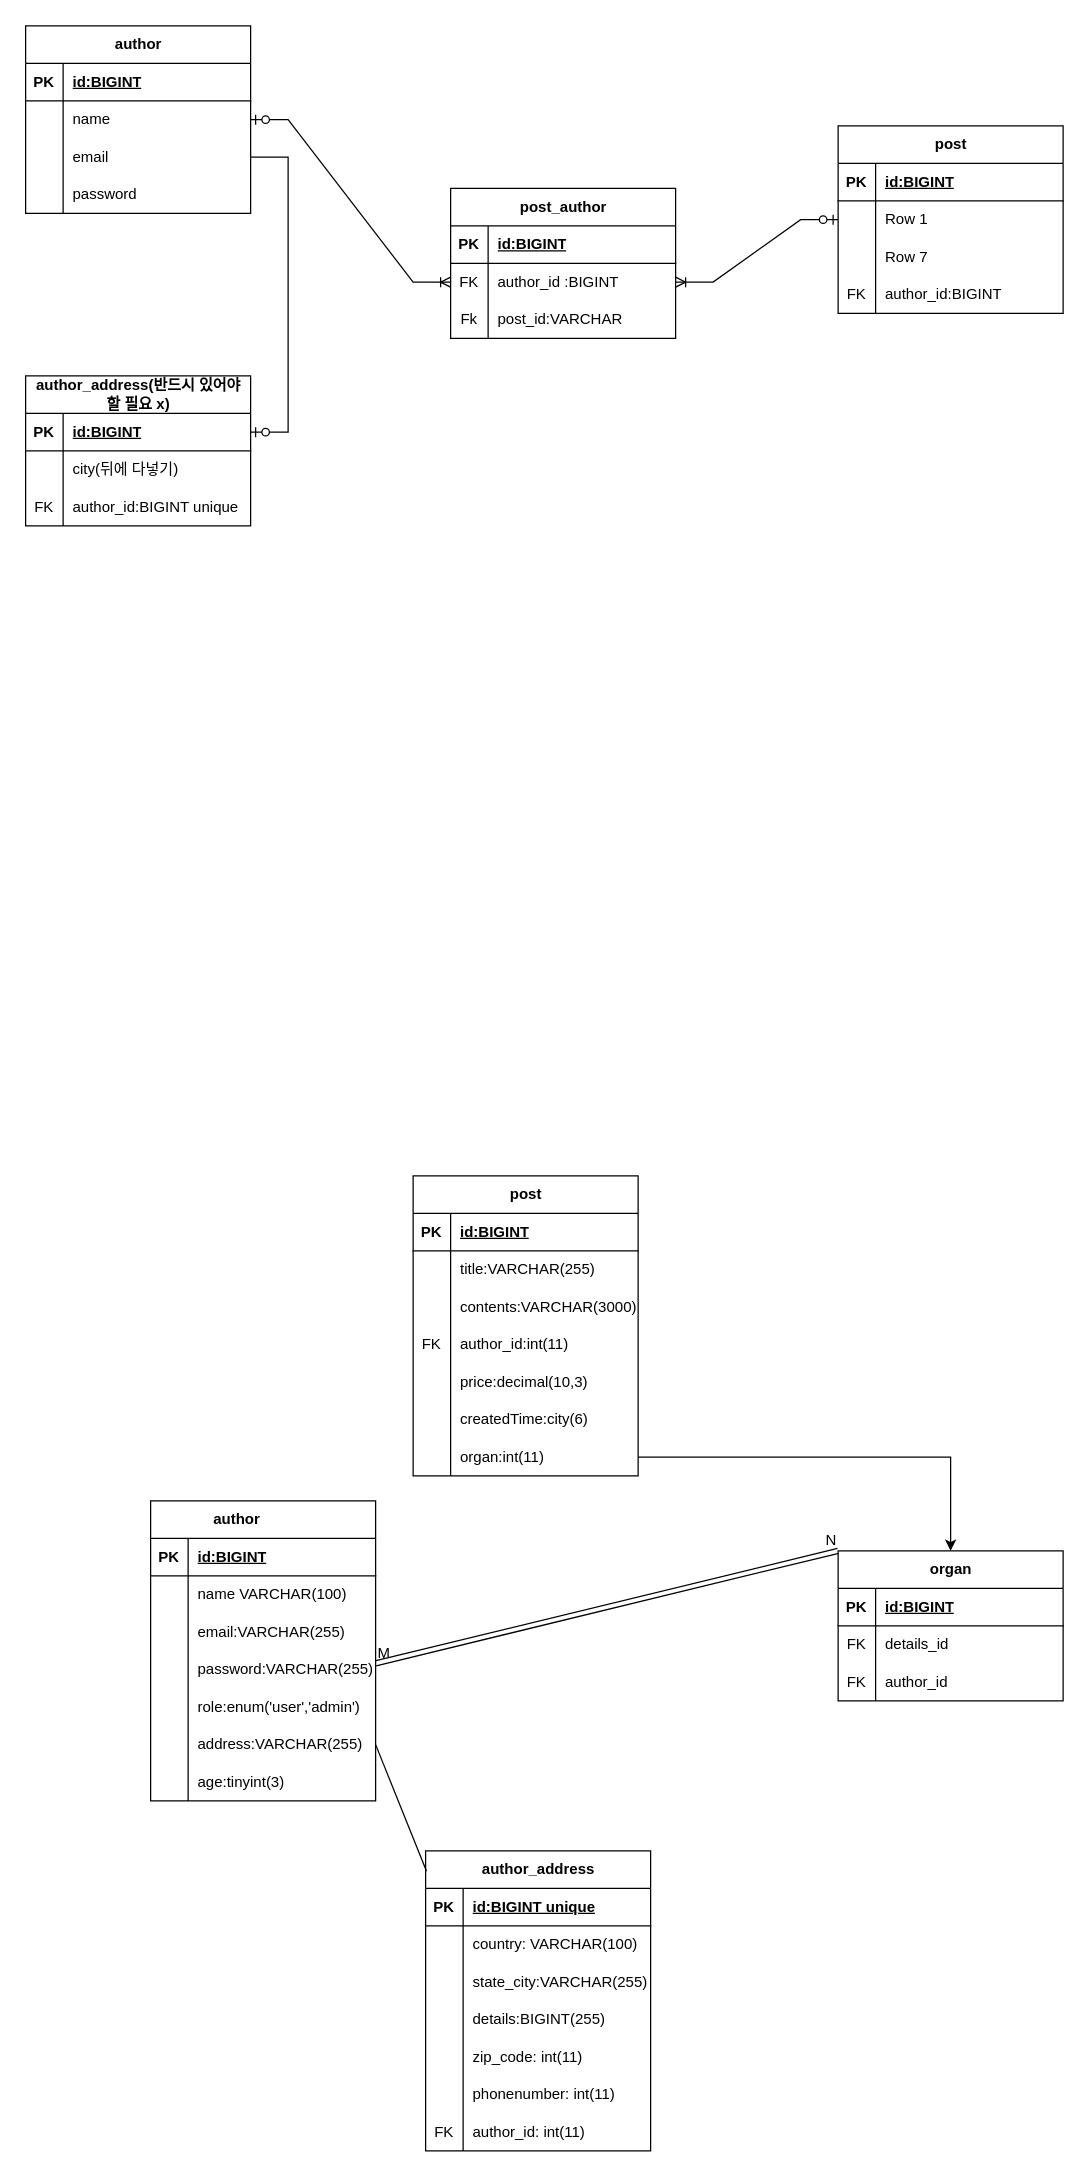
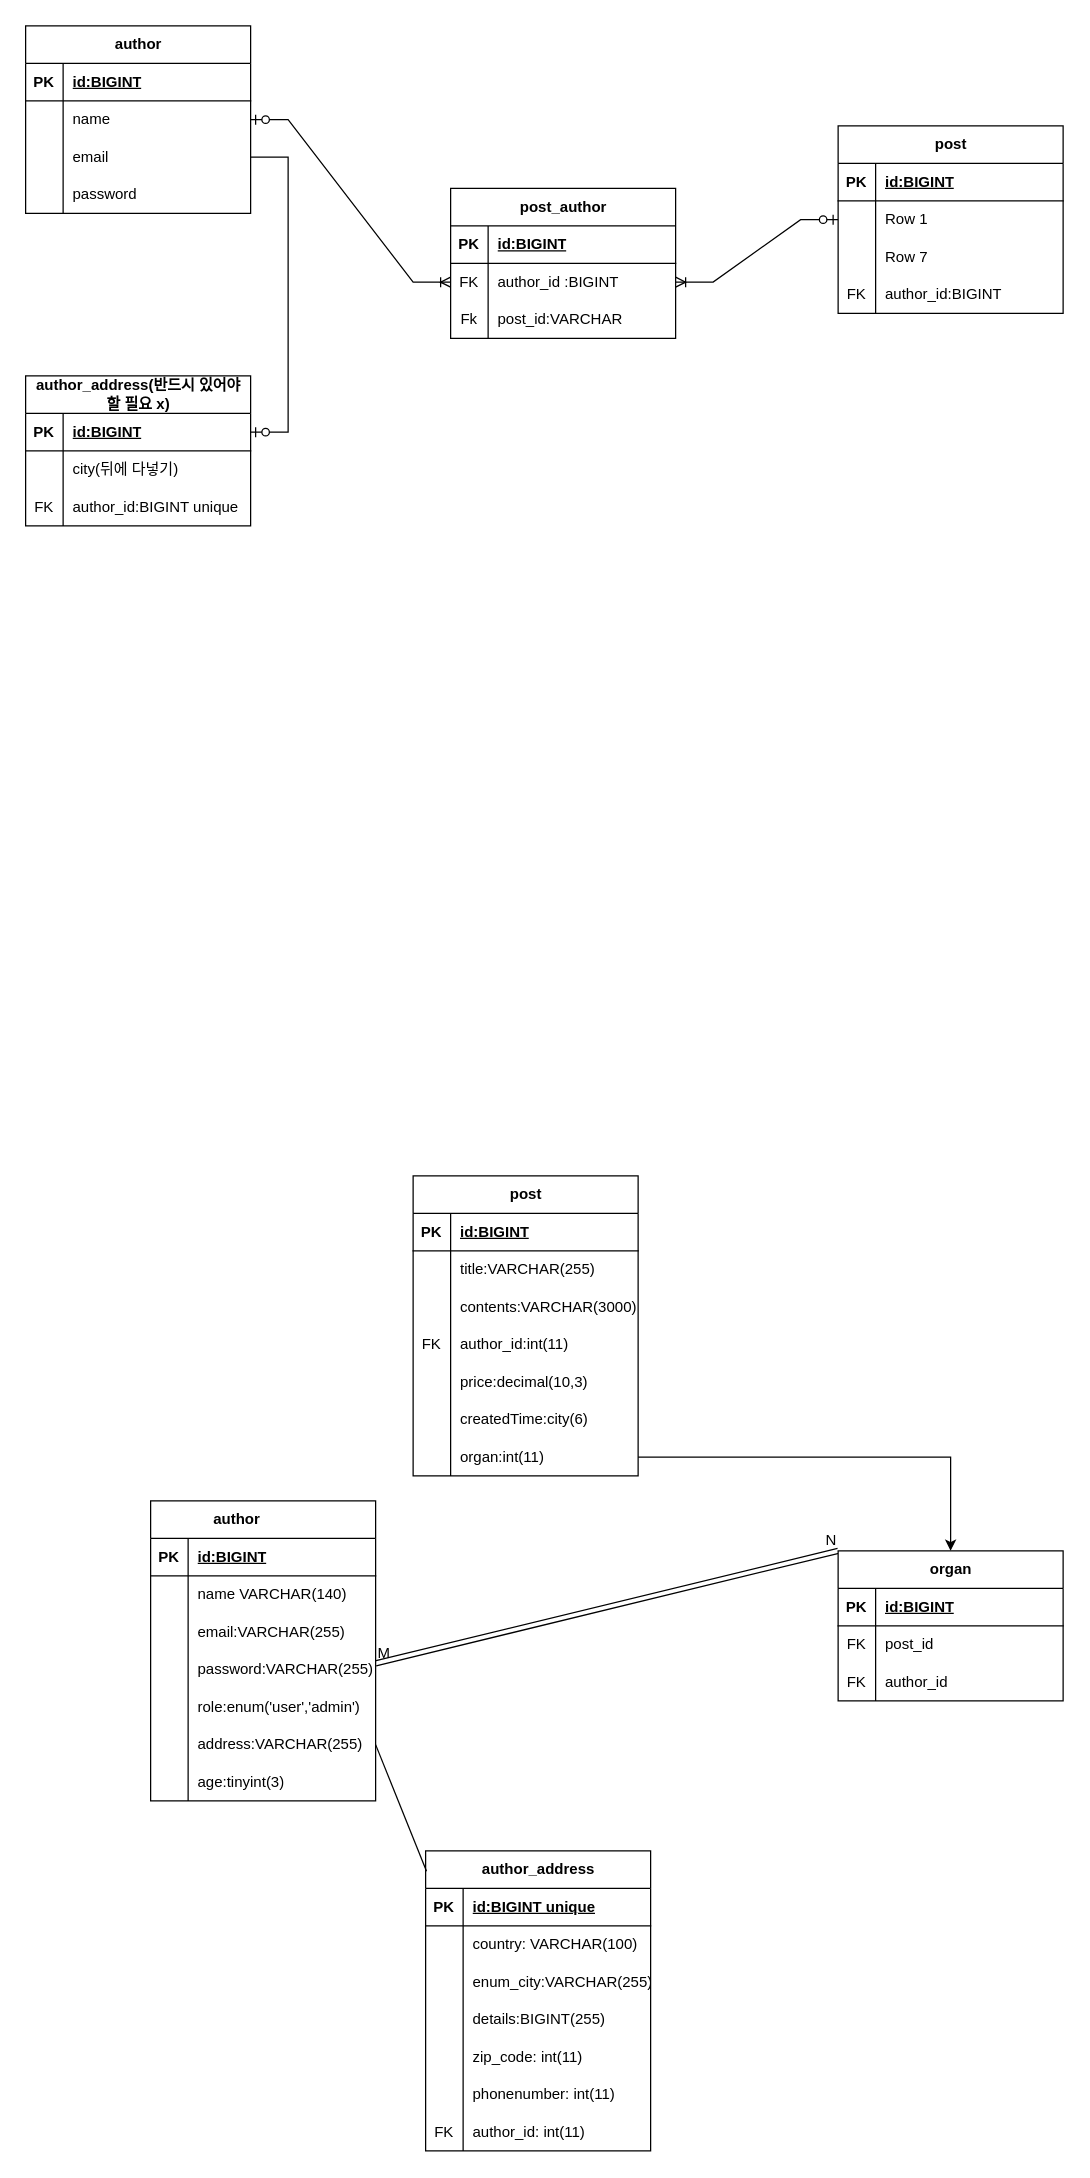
(268, 1594) -> (268, 1594)
(922, 1644) -> (913, 1644)
(562, 1982) -> (562, 1982)
